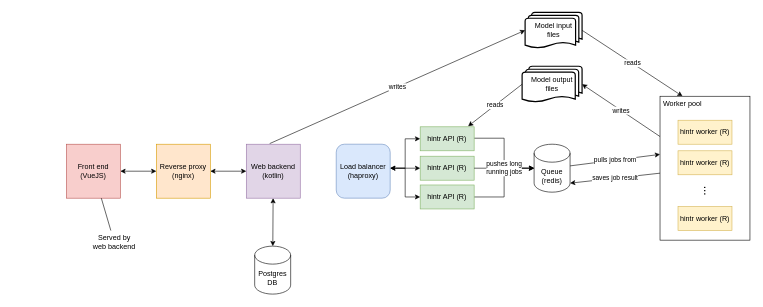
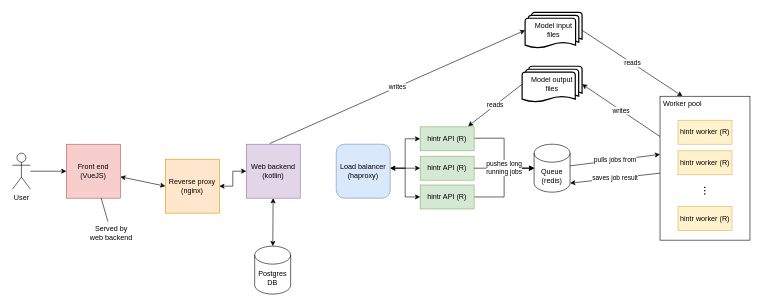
none -> (21, 171)
none -> (60, 171)
(183, 171) -> (192, 186)
(114, 243) -> (111, 234)
